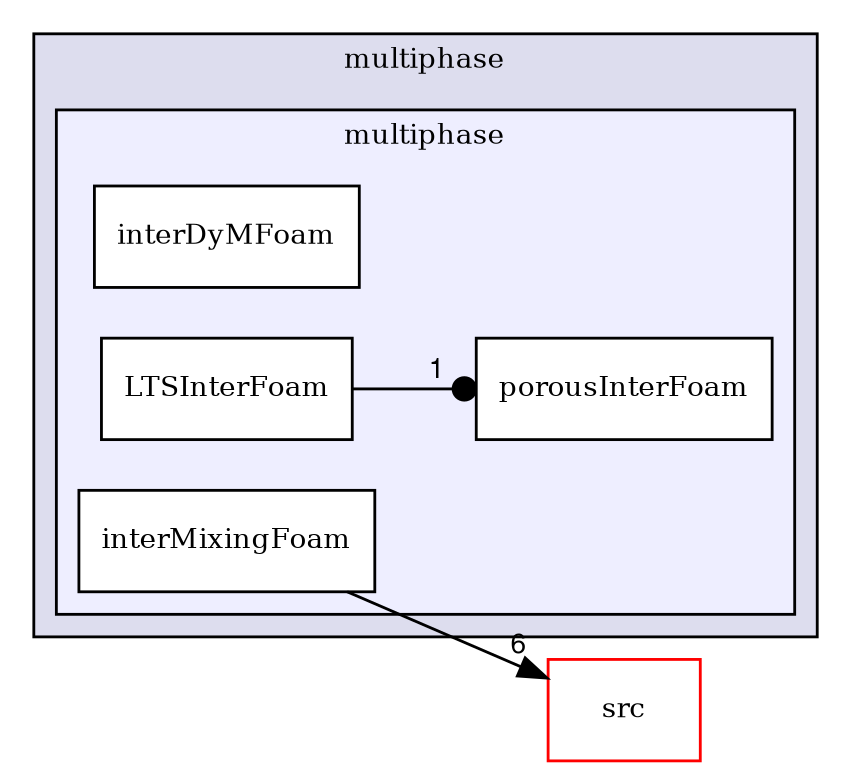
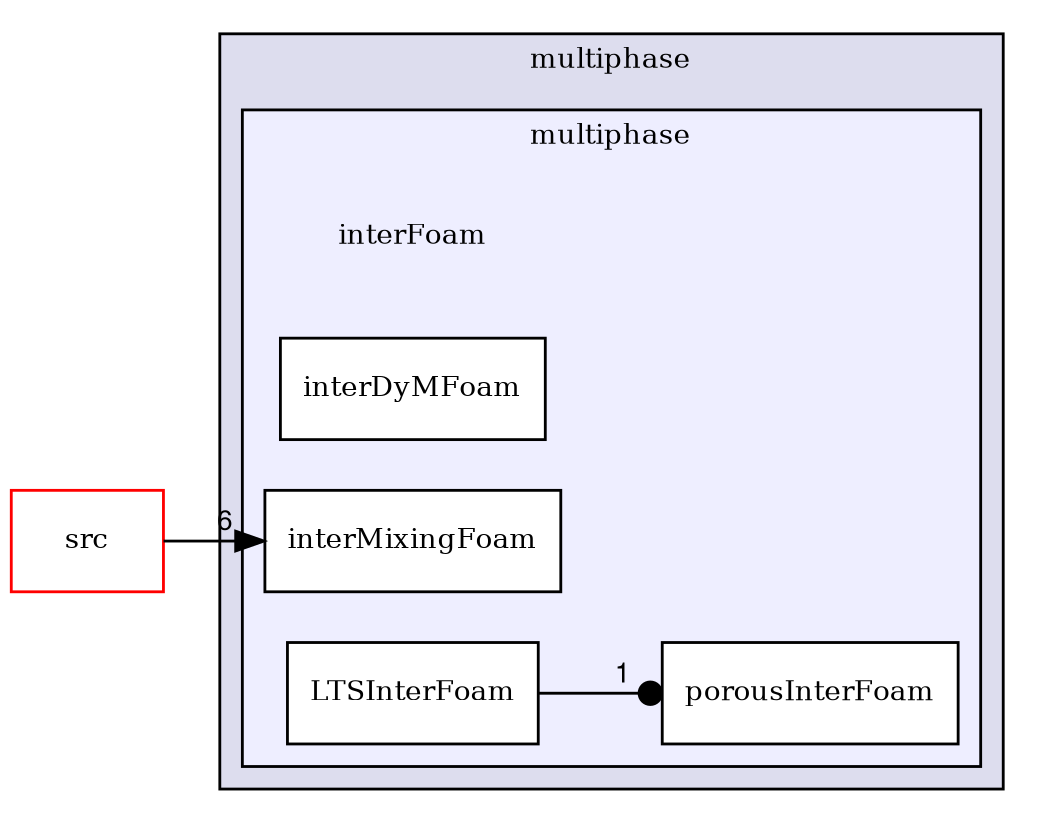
none -> (413, 237)
(434, 629) -> (199, 541)
